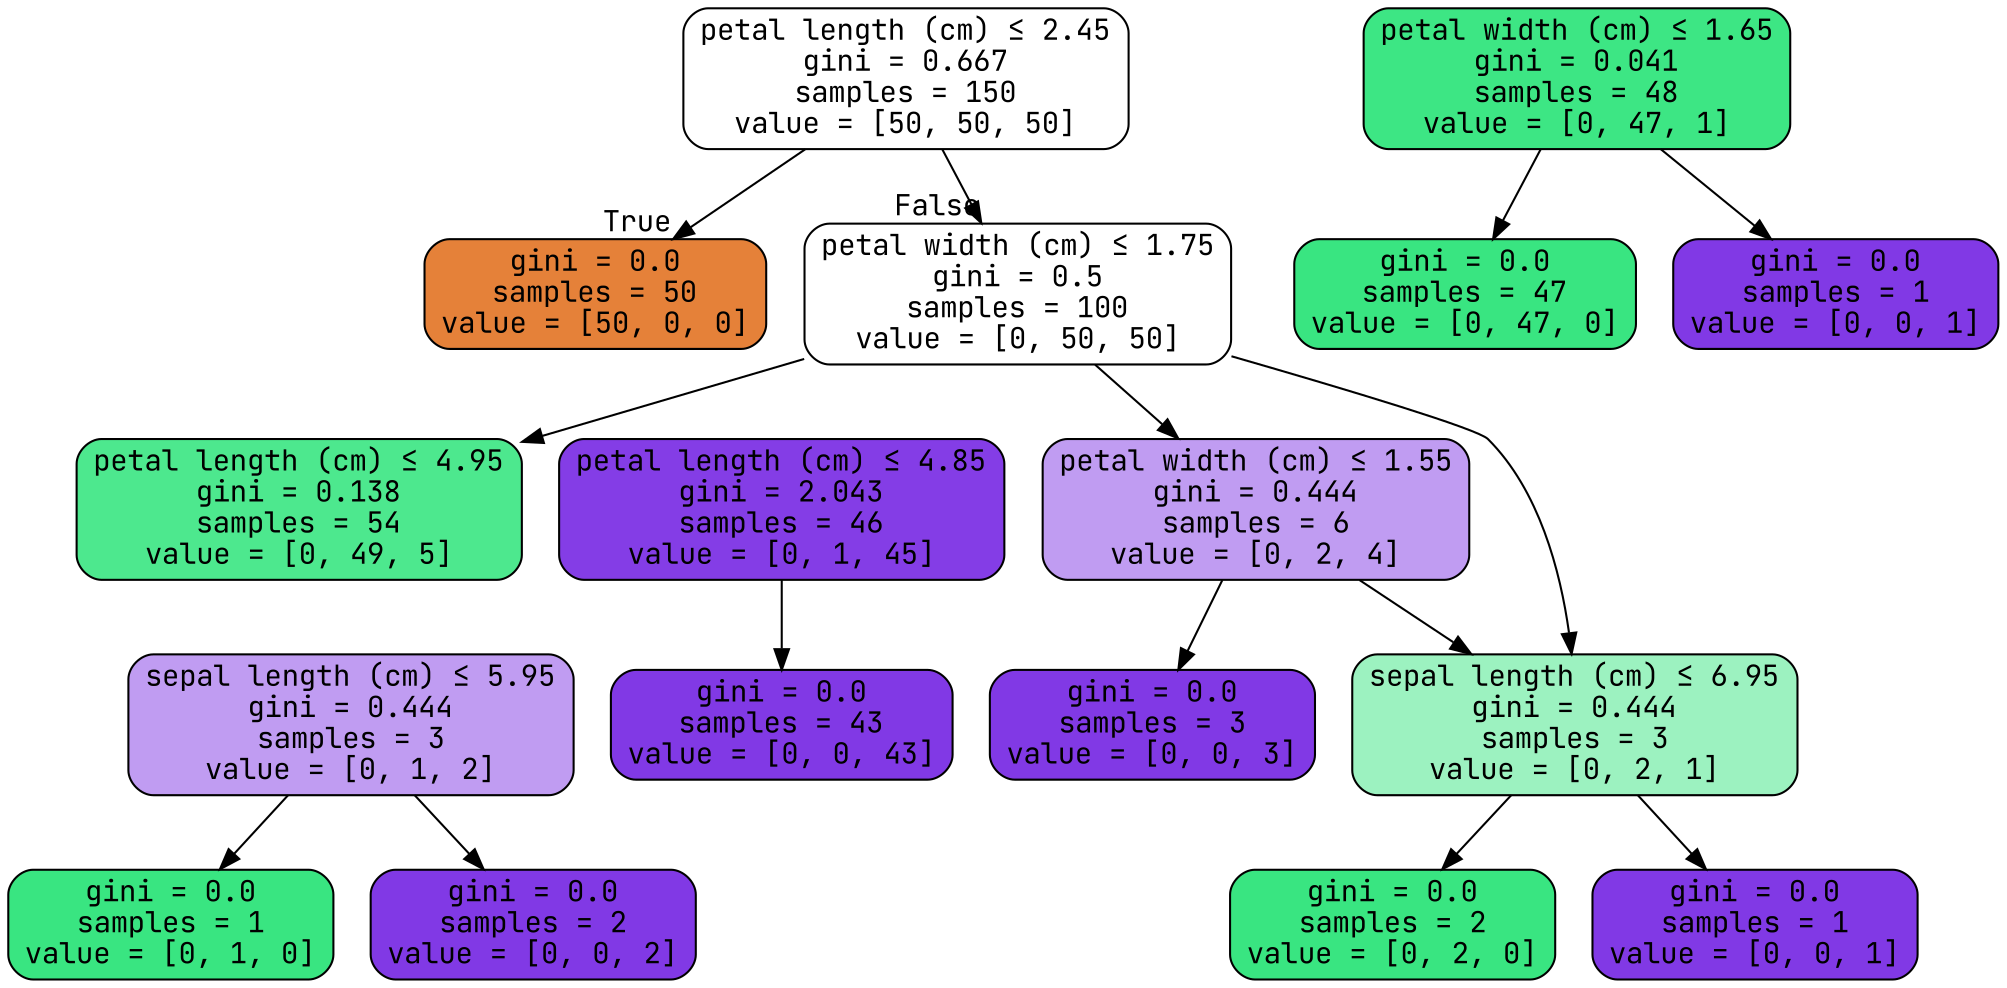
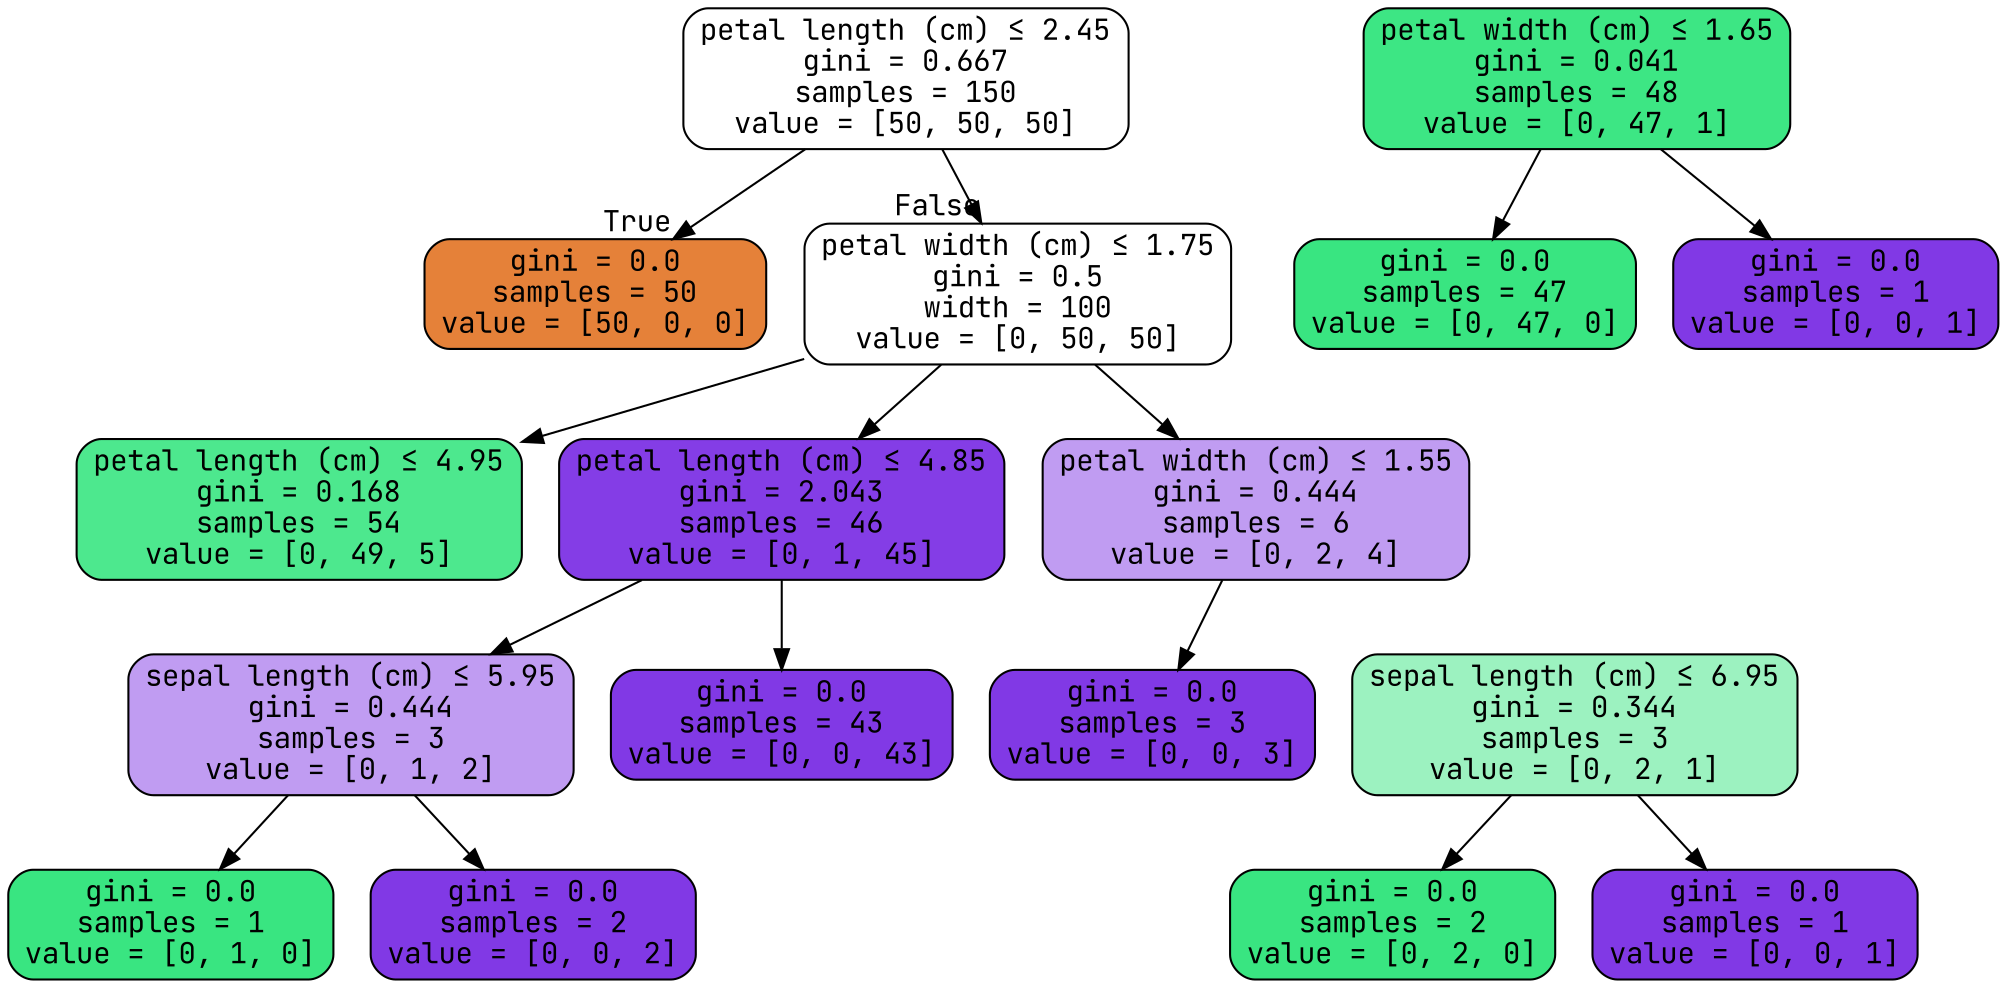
(1018, 309) -> (1018, 309)
(1462, 427) -> (908, 394)
(299, 493) -> (299, 493)
(1406, 611) -> none
none -> (576, 612)
(1575, 708) -> (1575, 708)
